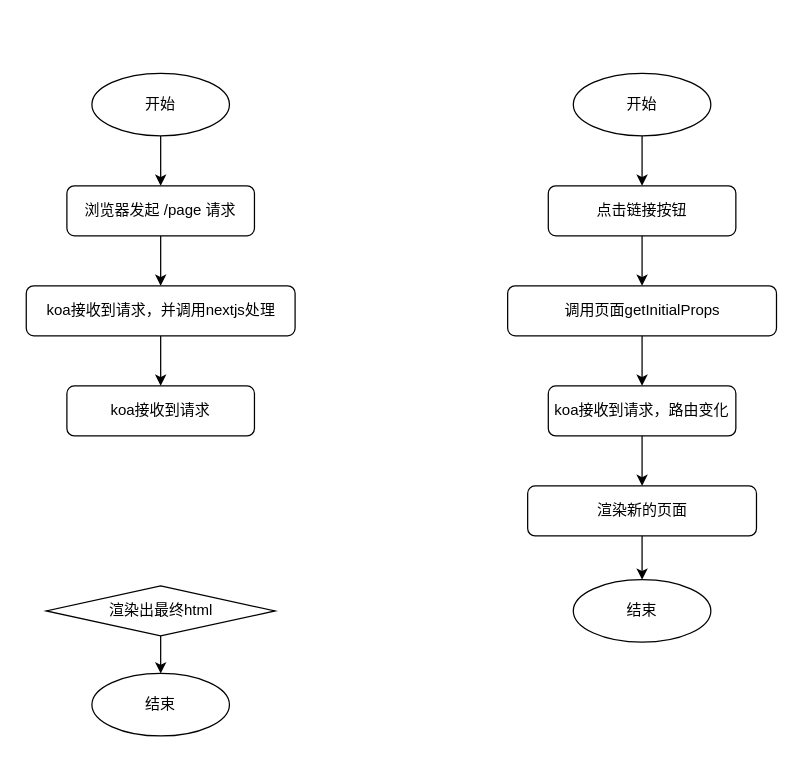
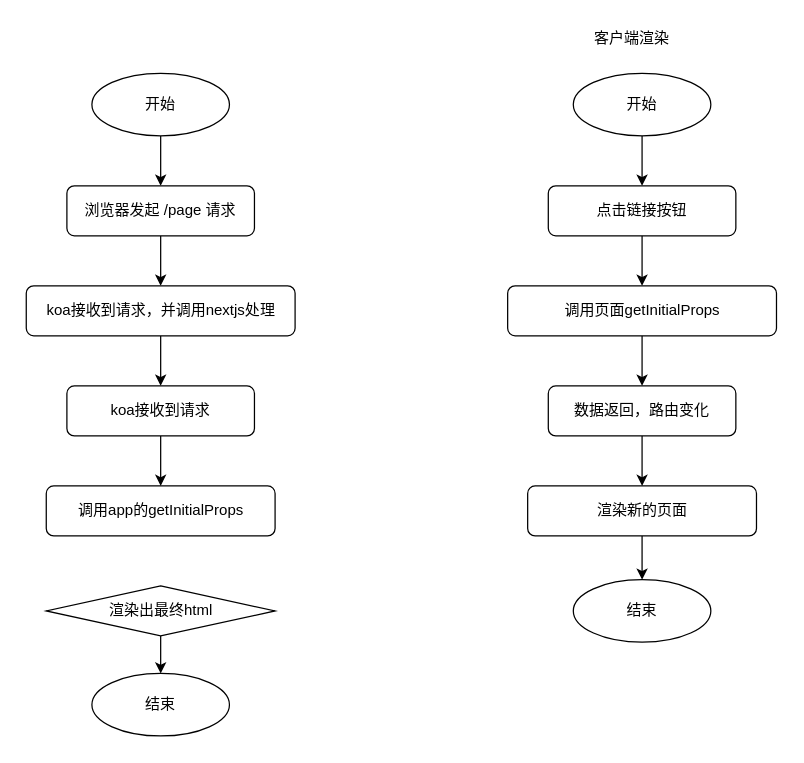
none -> (642, 38)
(642, 411) -> (642, 411)
none -> (161, 457)
none -> (161, 511)
